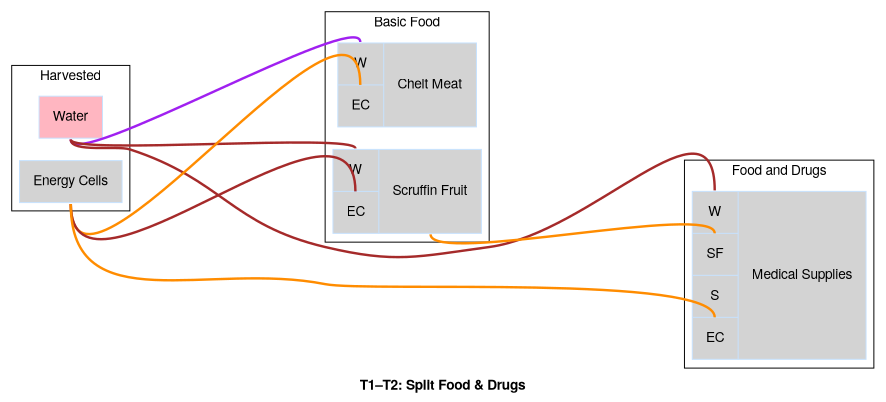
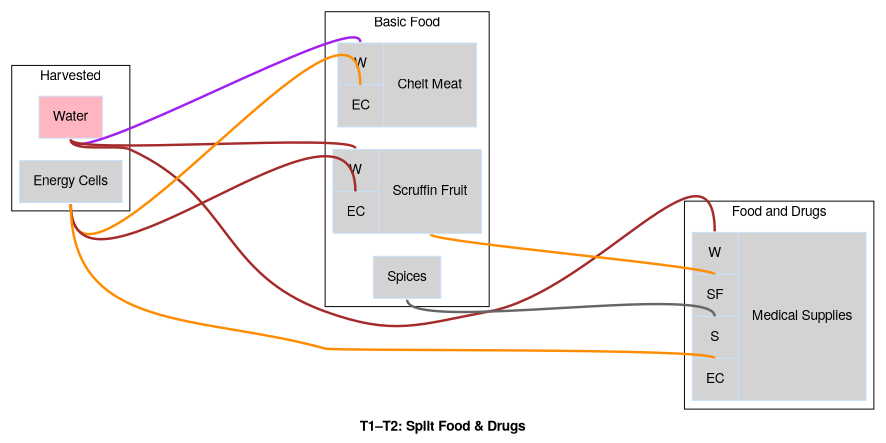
none -> (407, 277)
